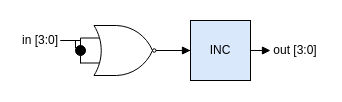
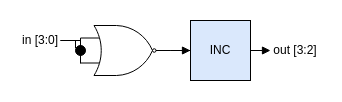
(296, 51) -> (296, 51)
